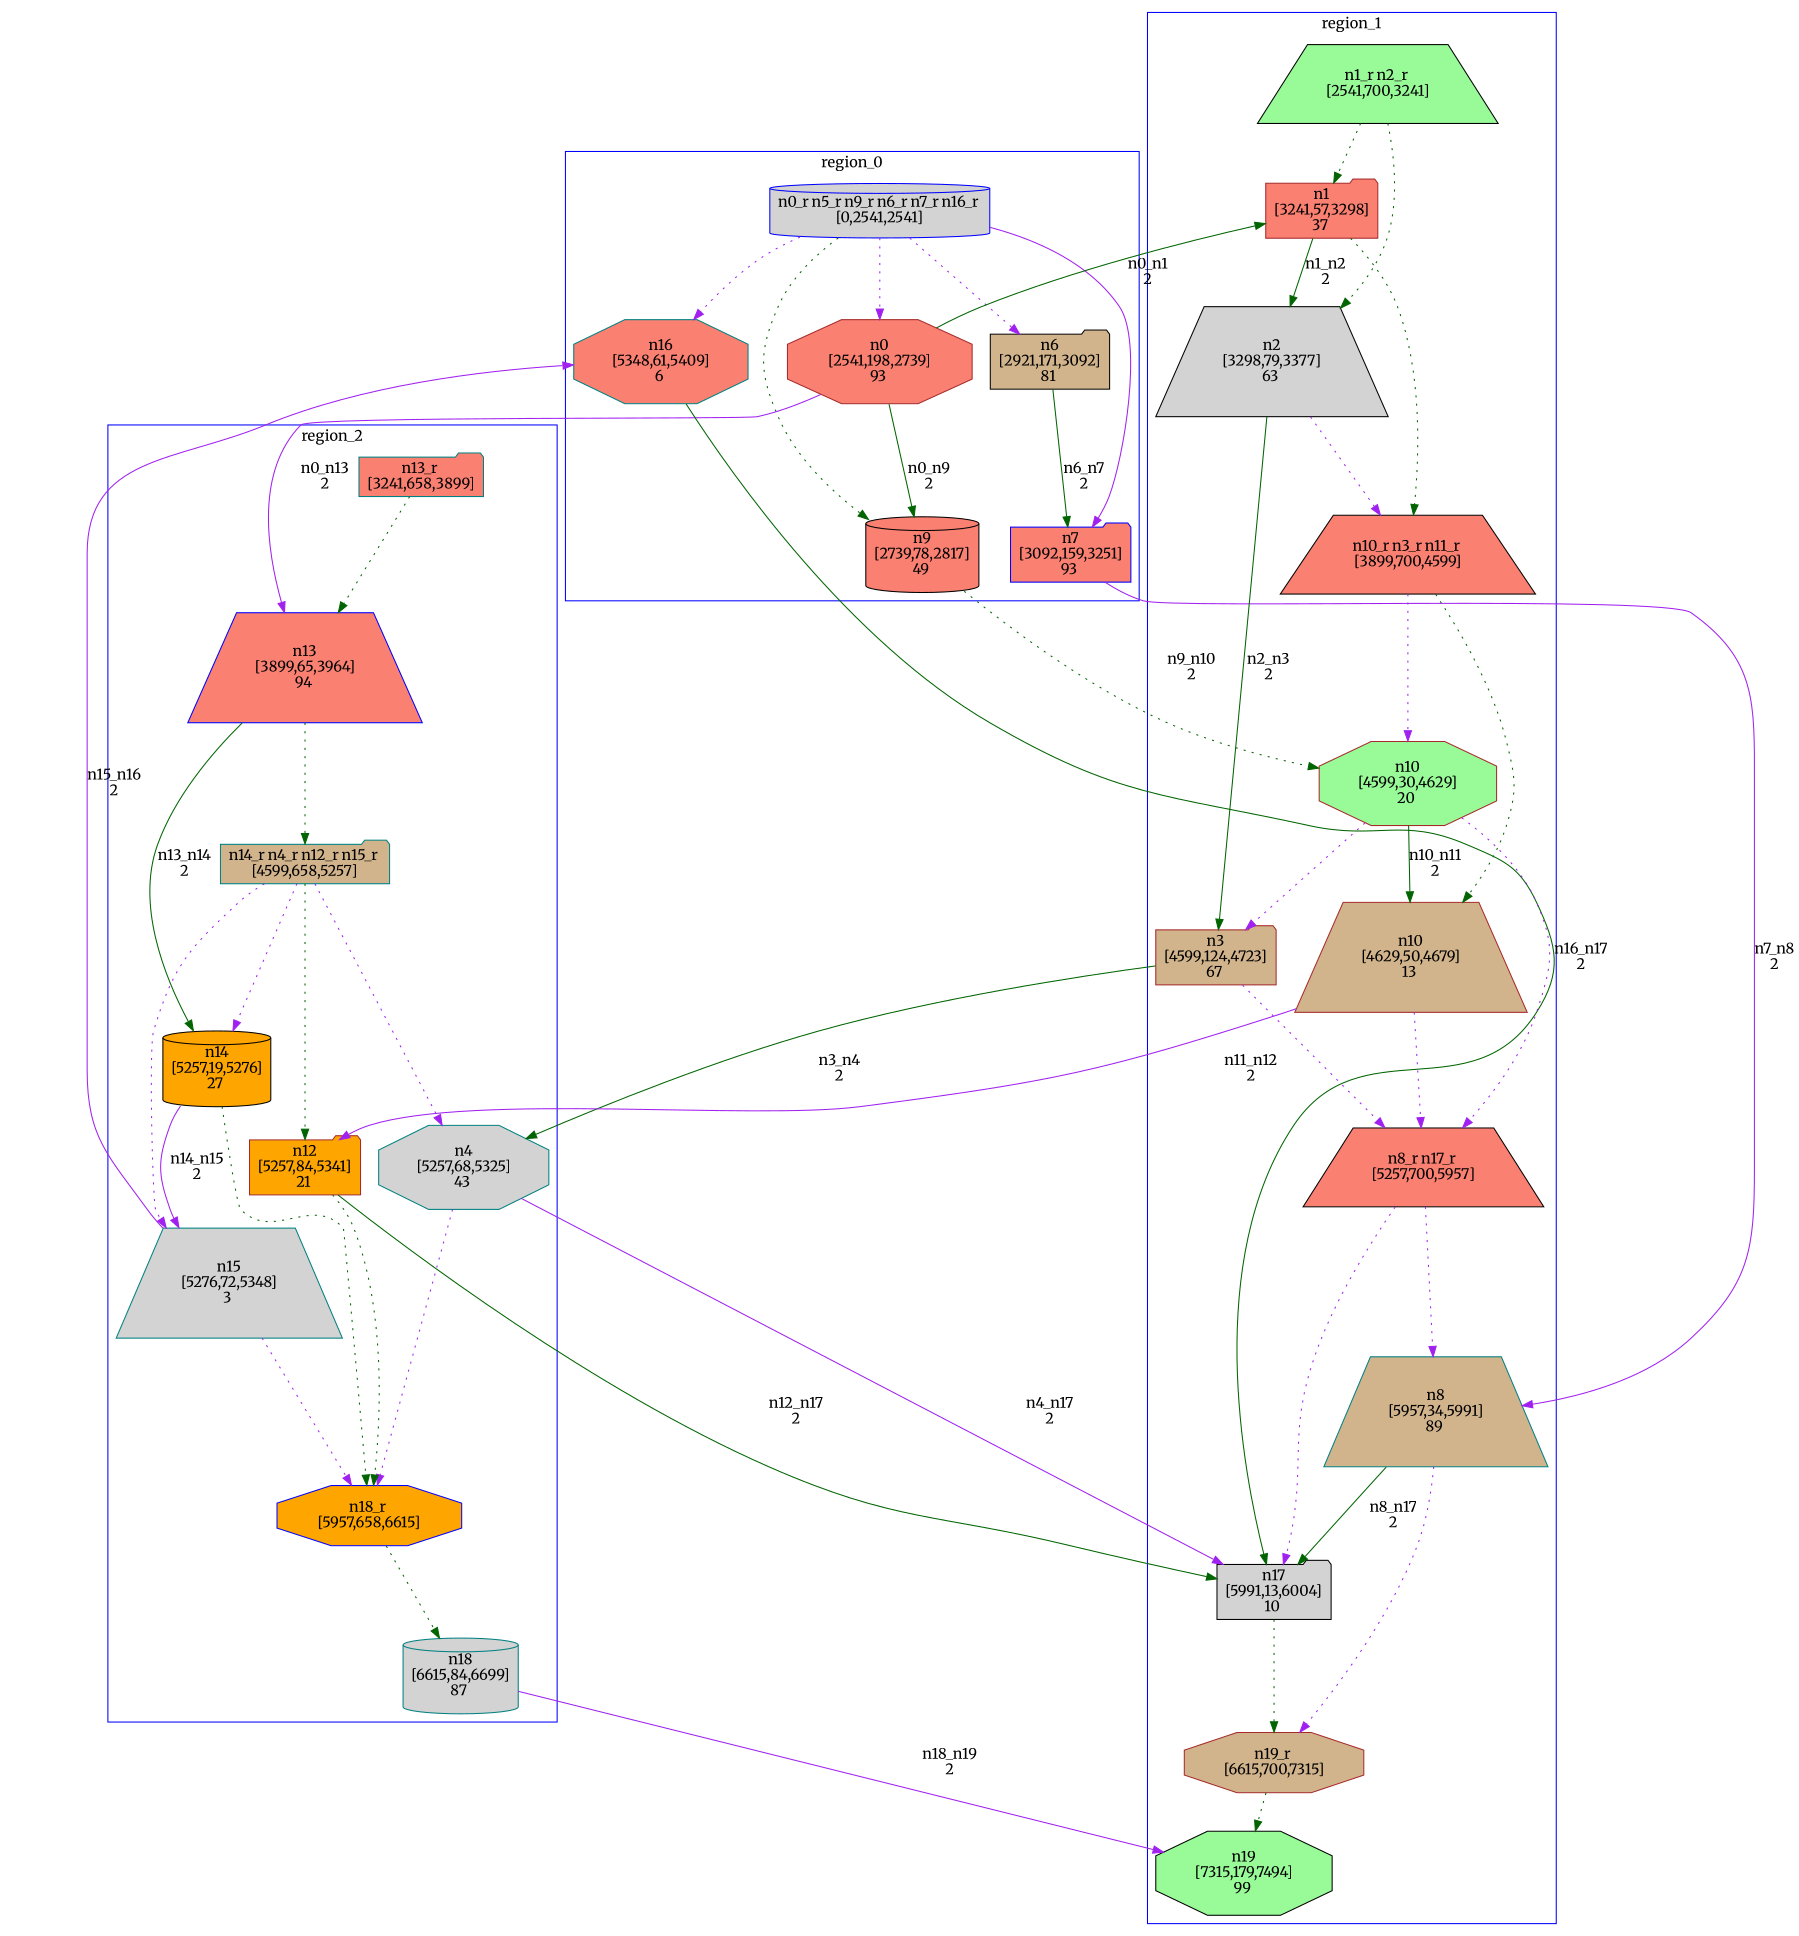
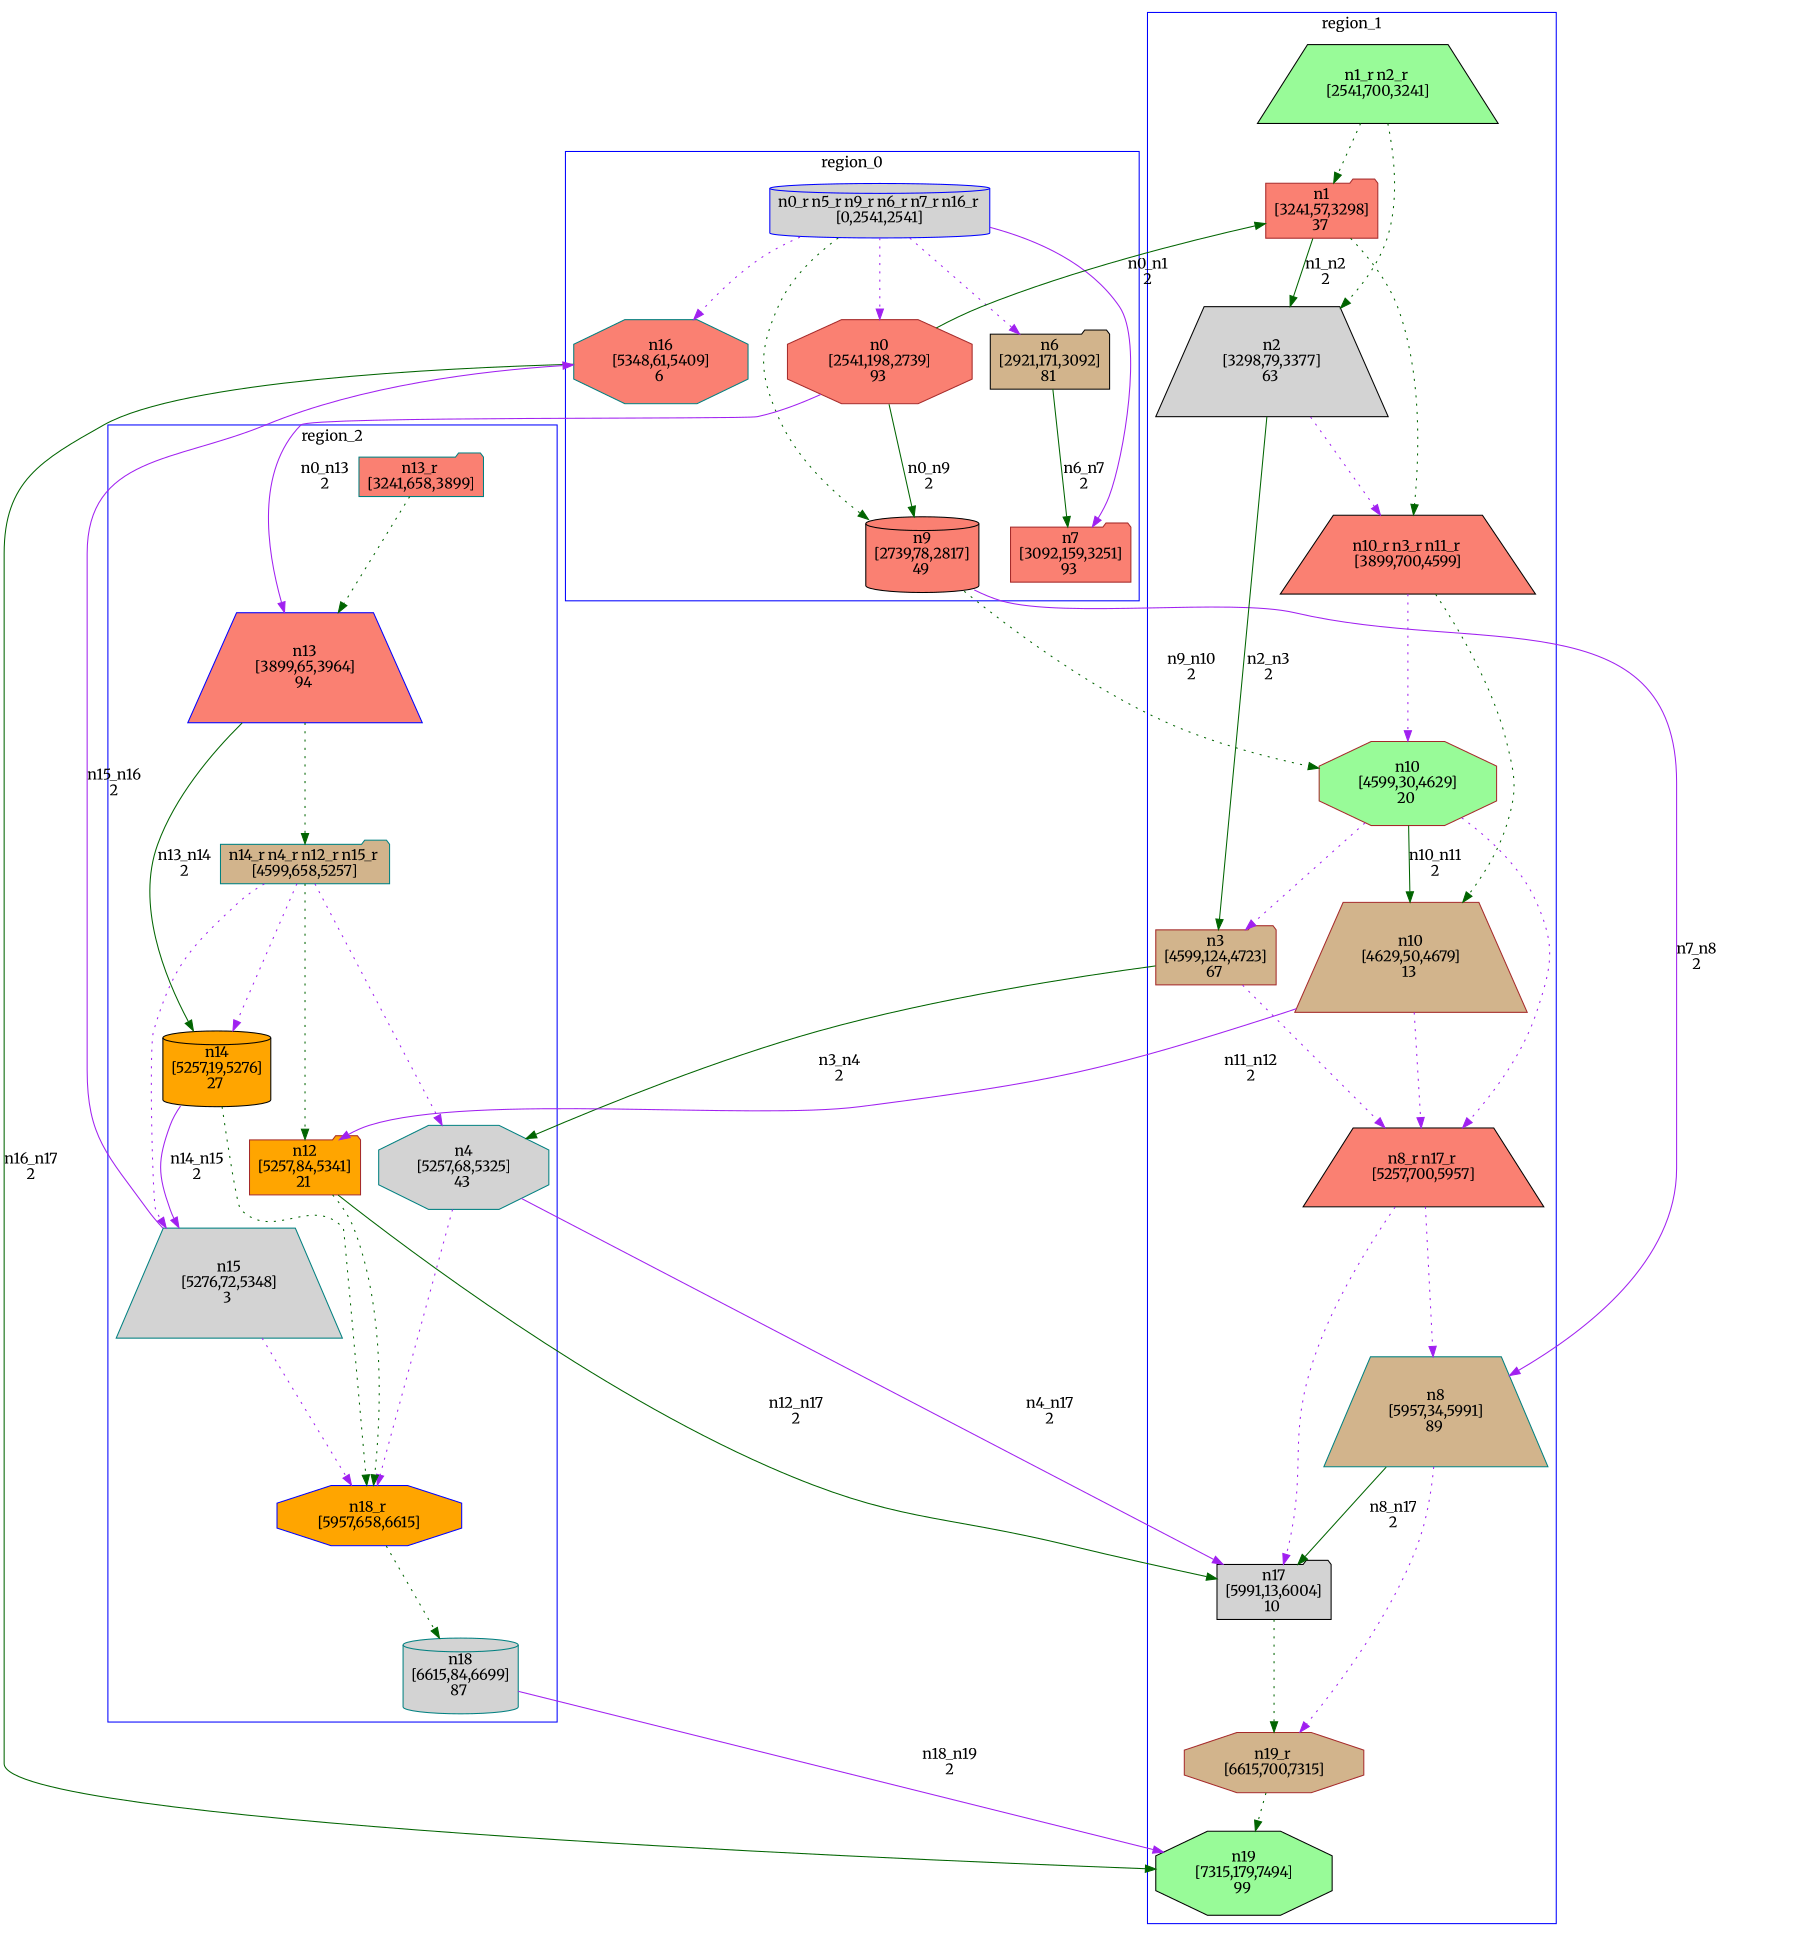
(1071, 555) -> (1071, 555)
(1754, 766) -> (1663, 717)
(1462, 843) -> (4, 1409)
